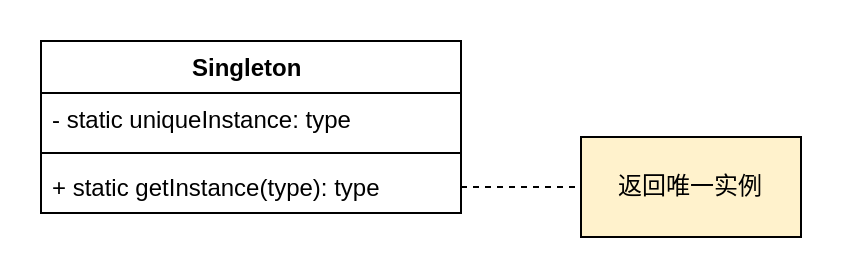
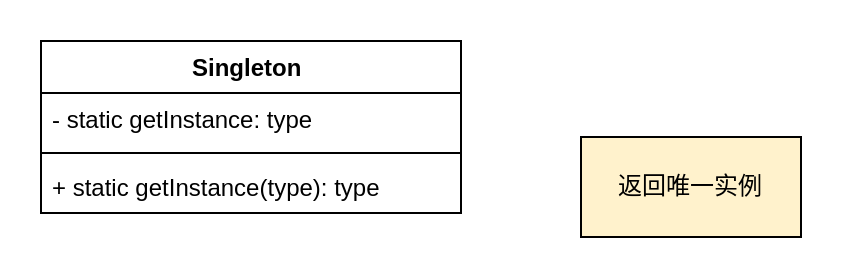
(229, 121) -> (212, 121)
(520, 187) -> none
